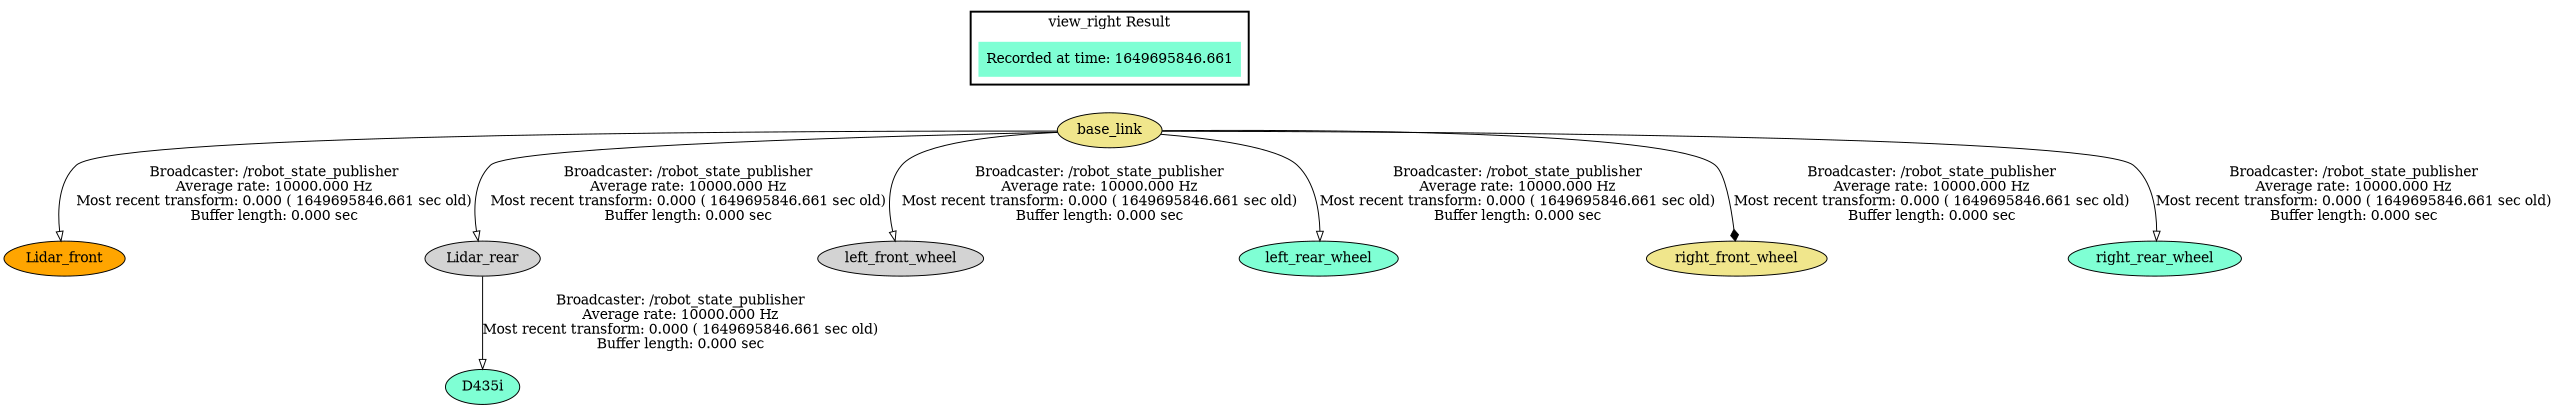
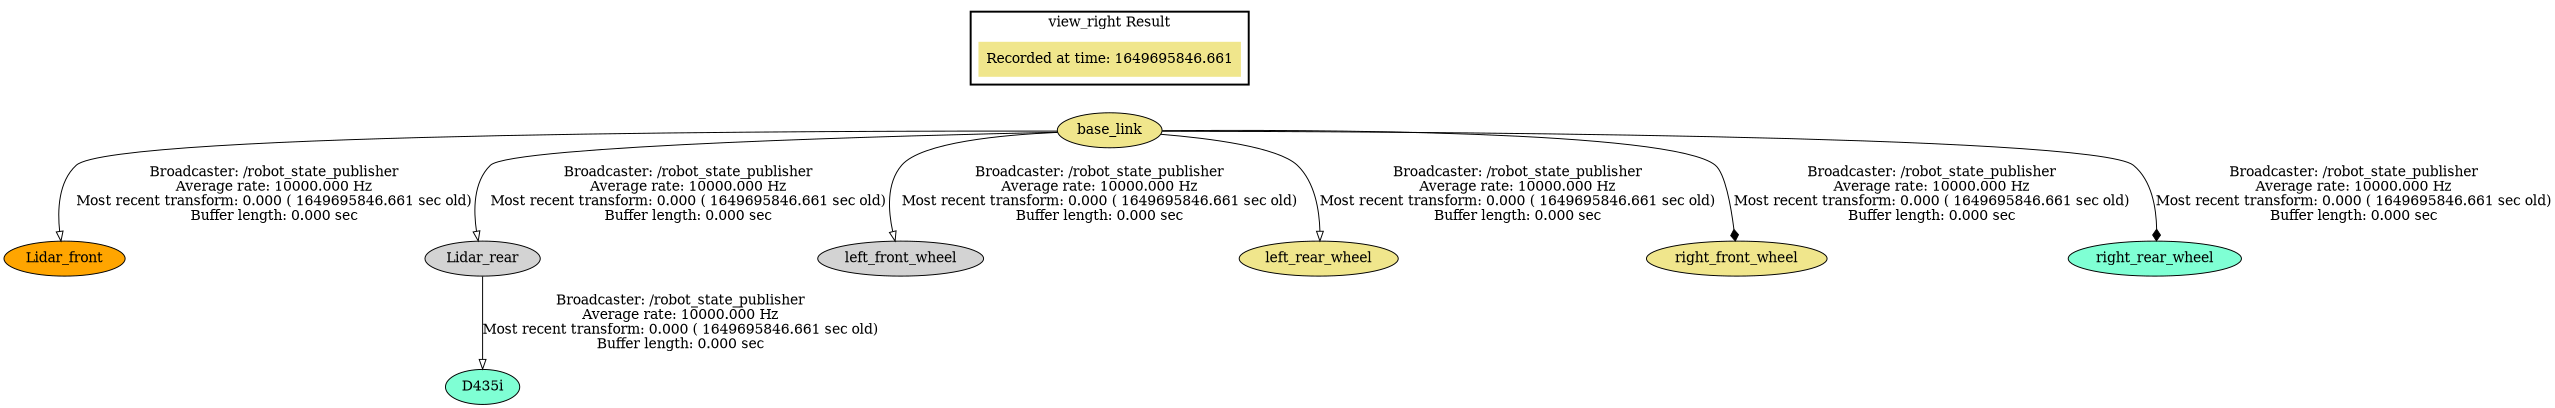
(1110, 59) -> (1110, 59)
(1685, 136) -> (1684, 136)
(1319, 259) -> (1319, 259)
